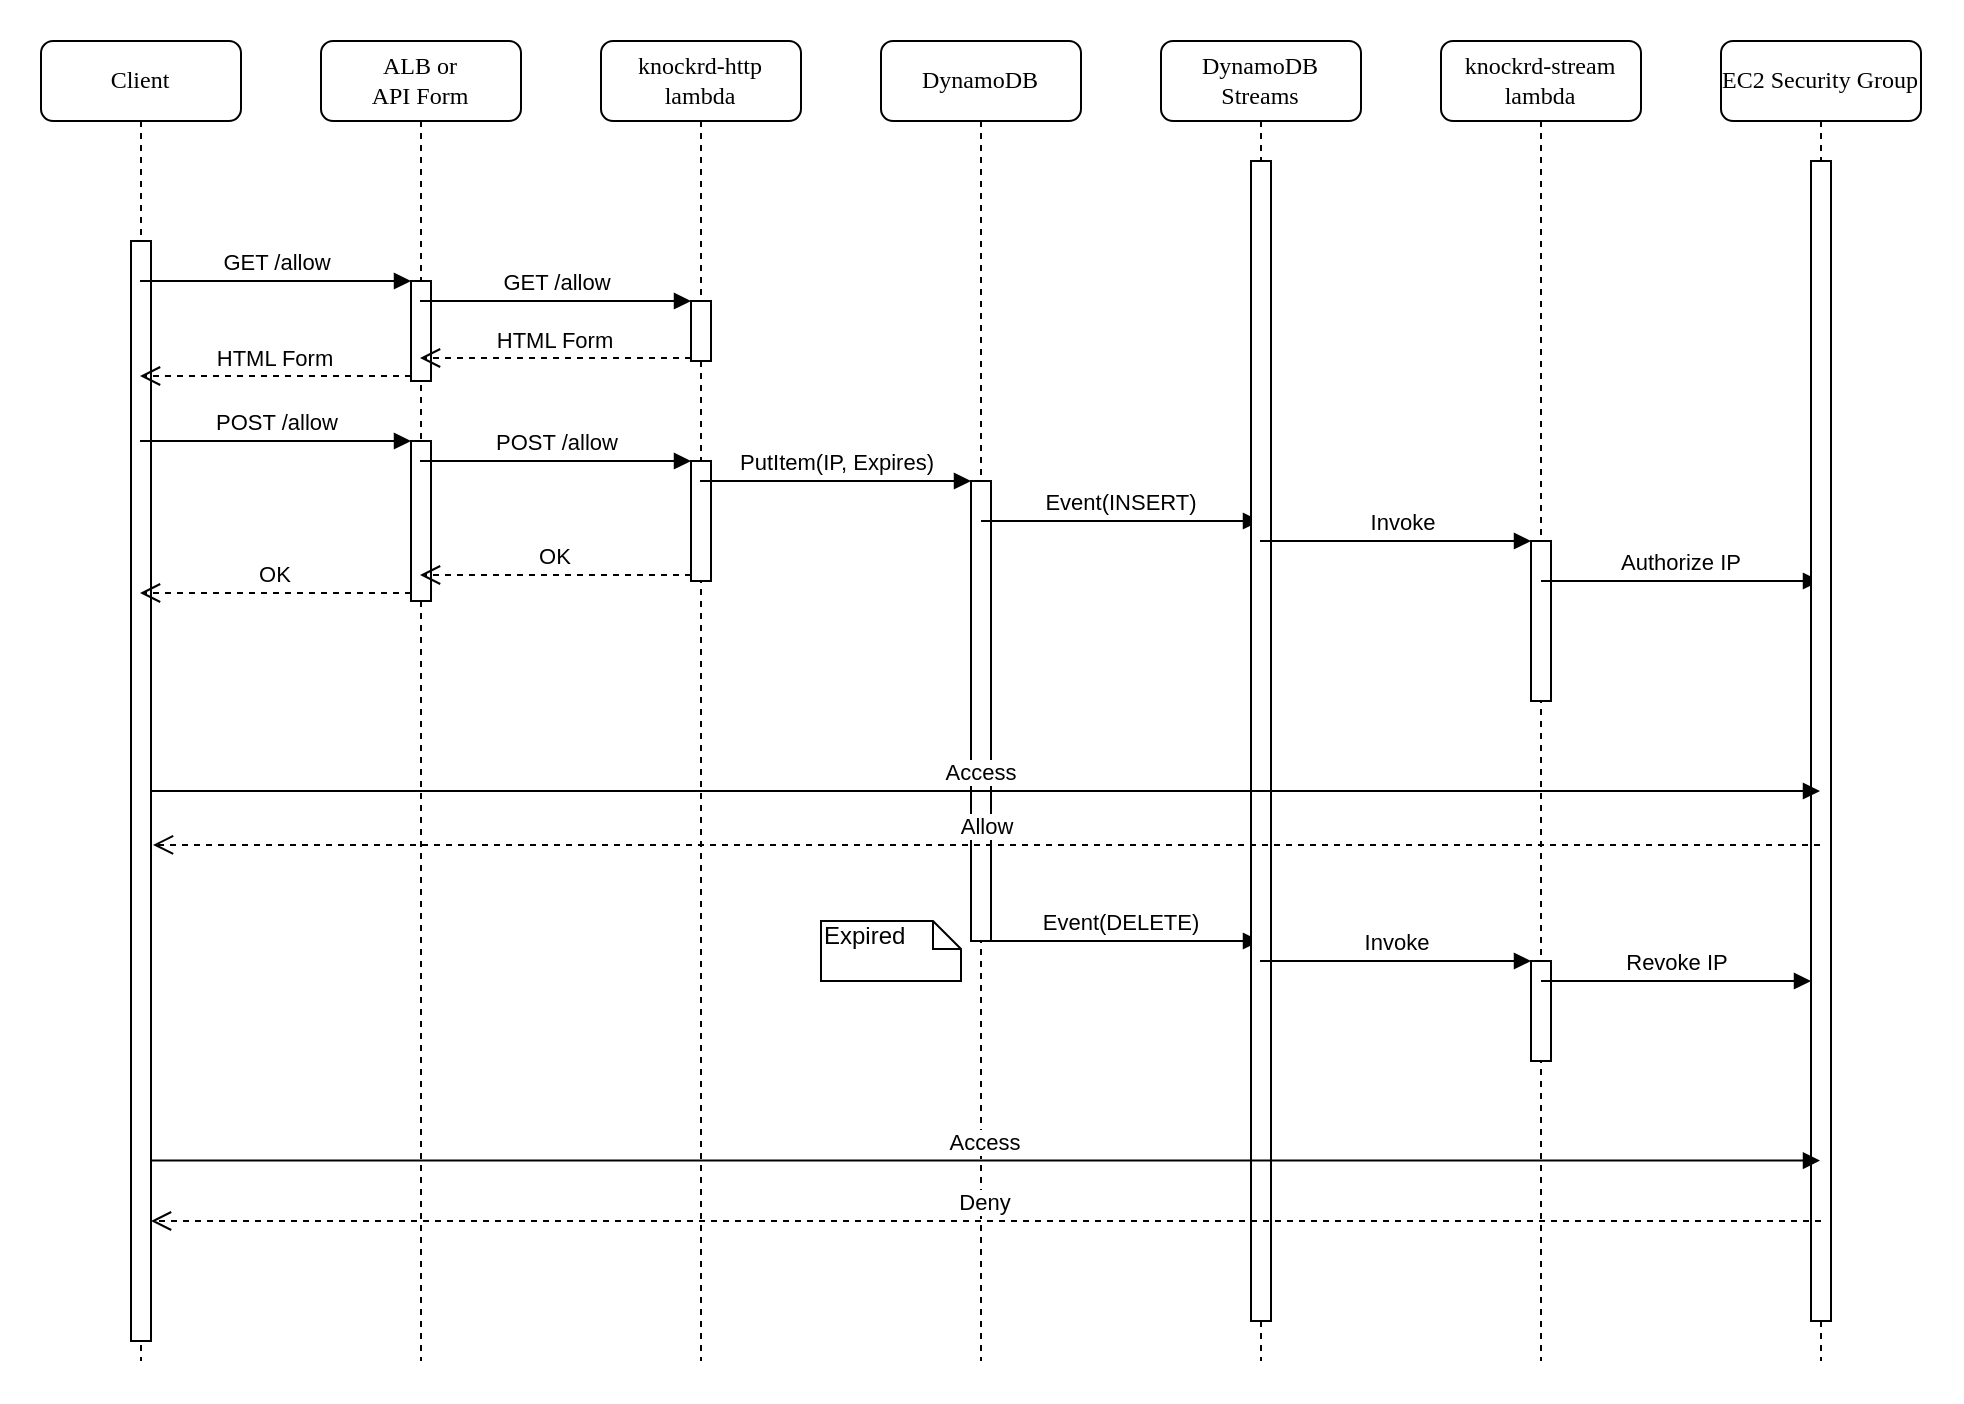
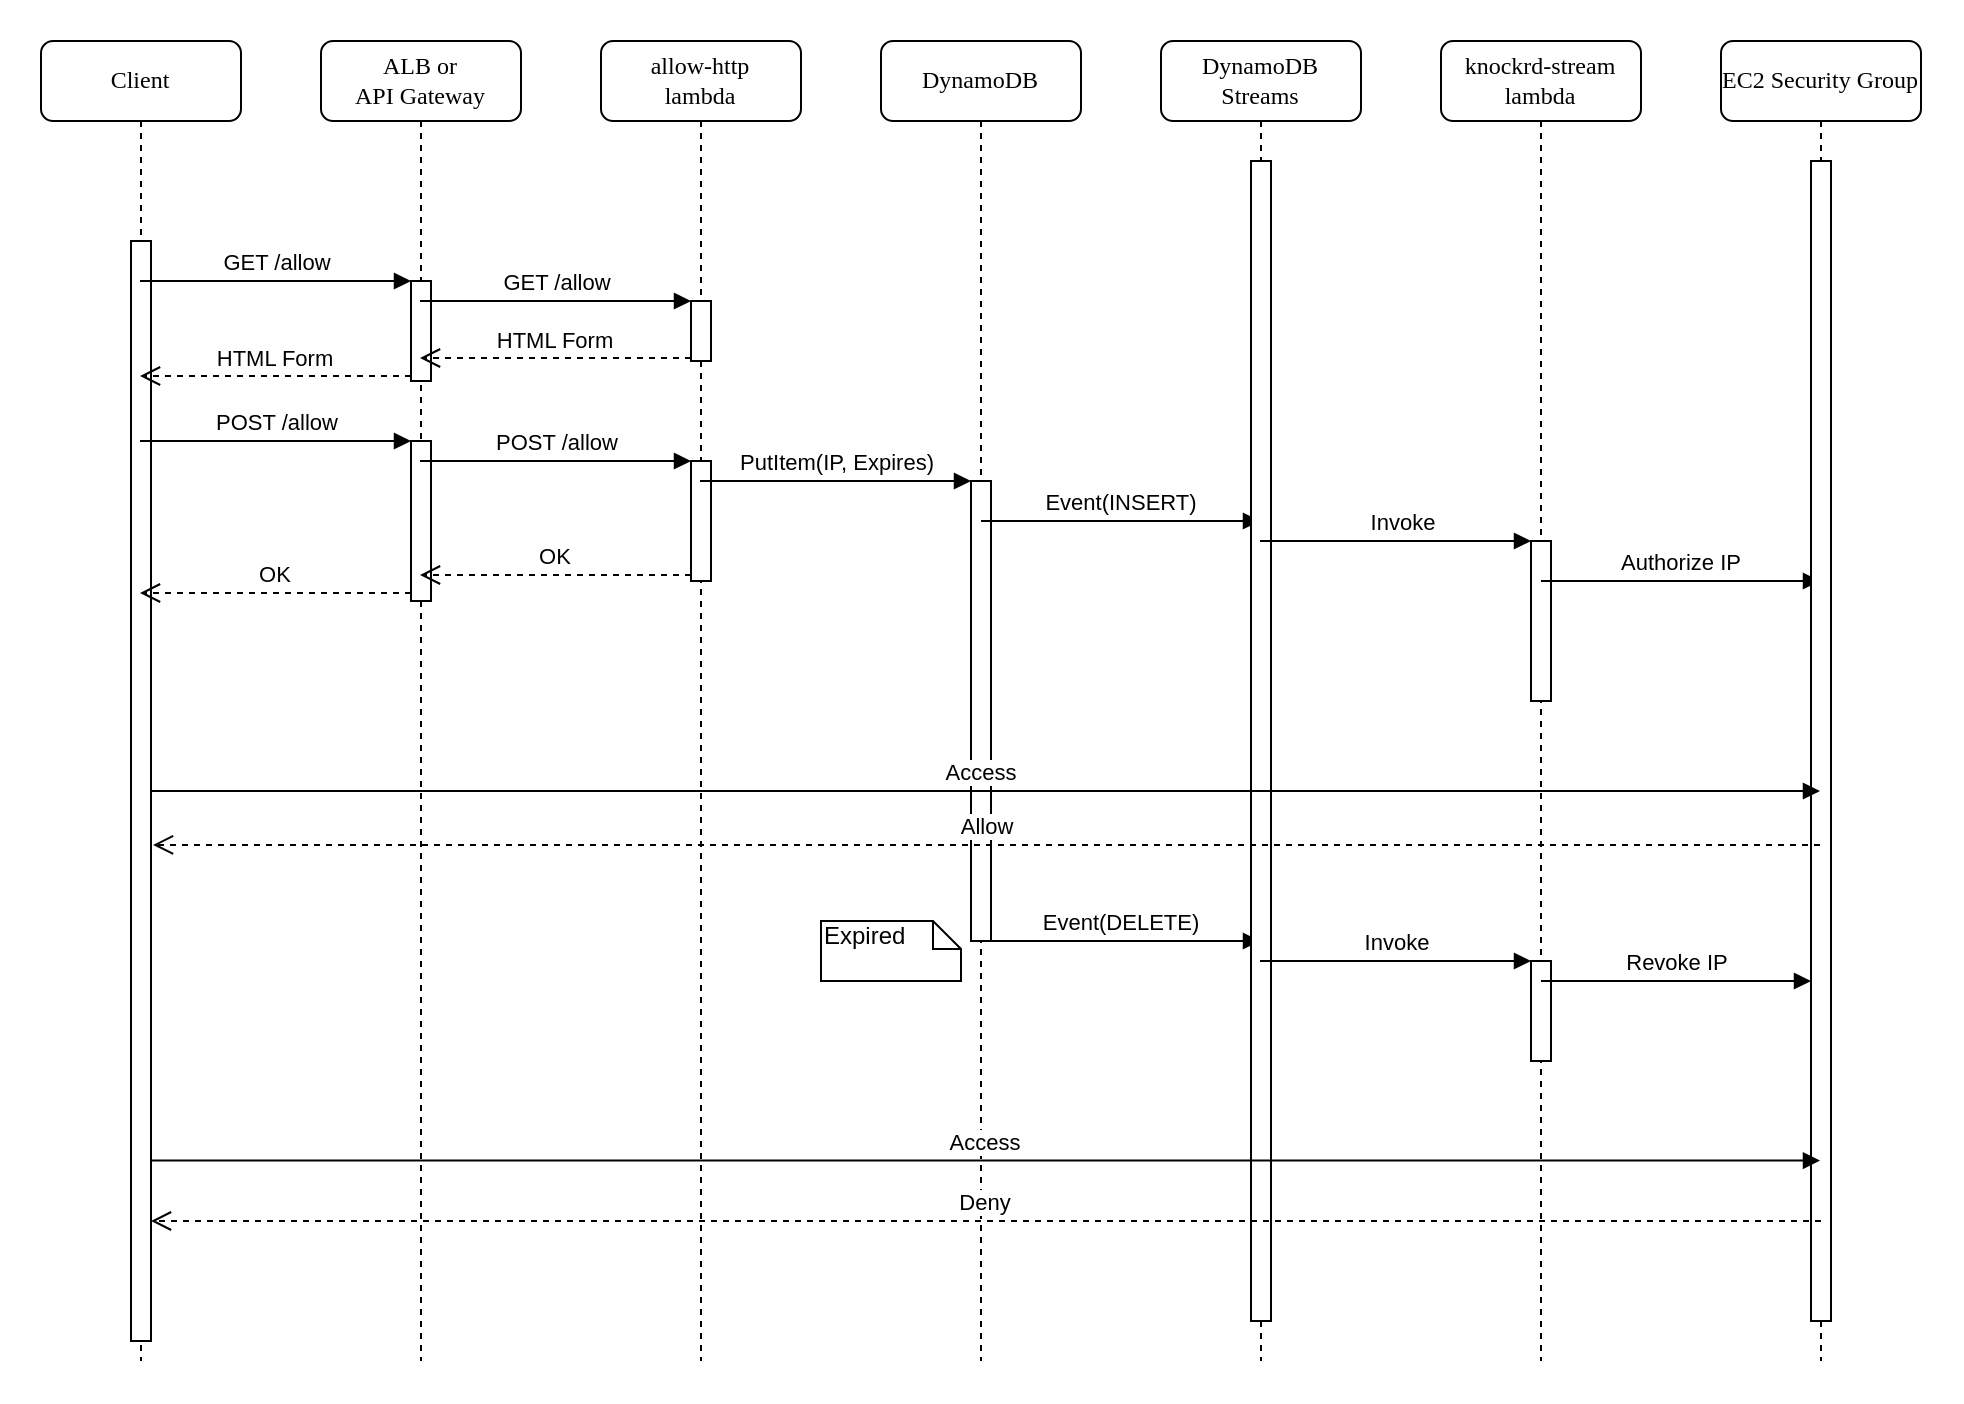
(421, 81) -> (421, 81)
(701, 81) -> (701, 81)
